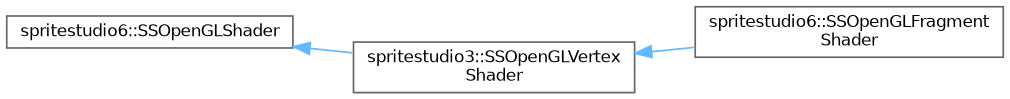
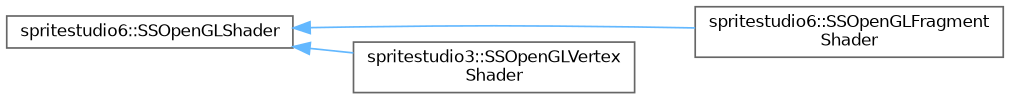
(673, 49) -> (503, 26)
